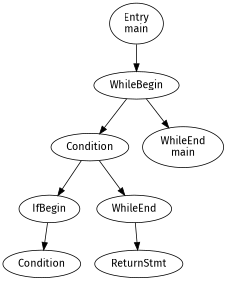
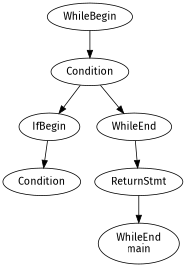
(137, 24) -> none
(155, 110) -> (139, 205)
